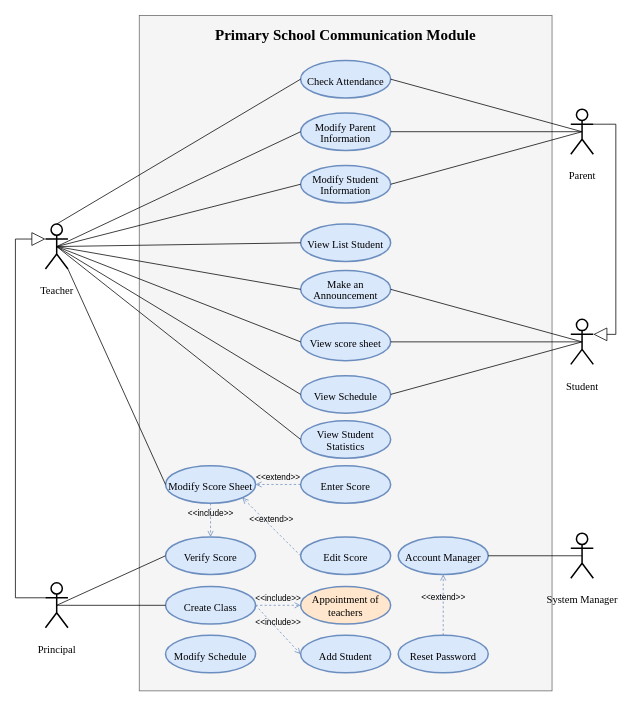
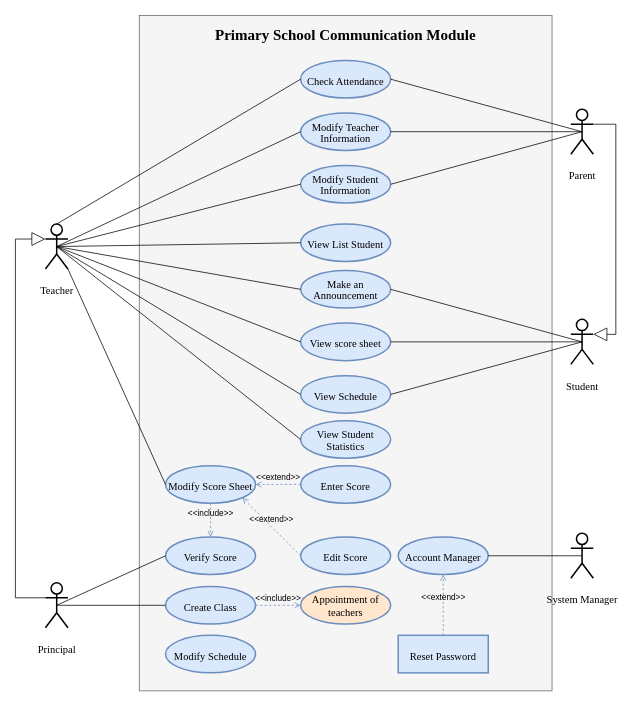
(345, 132) -> (345, 132)
(271, 622) -> none
(345, 654) -> none
(443, 654) -> (443, 654)
